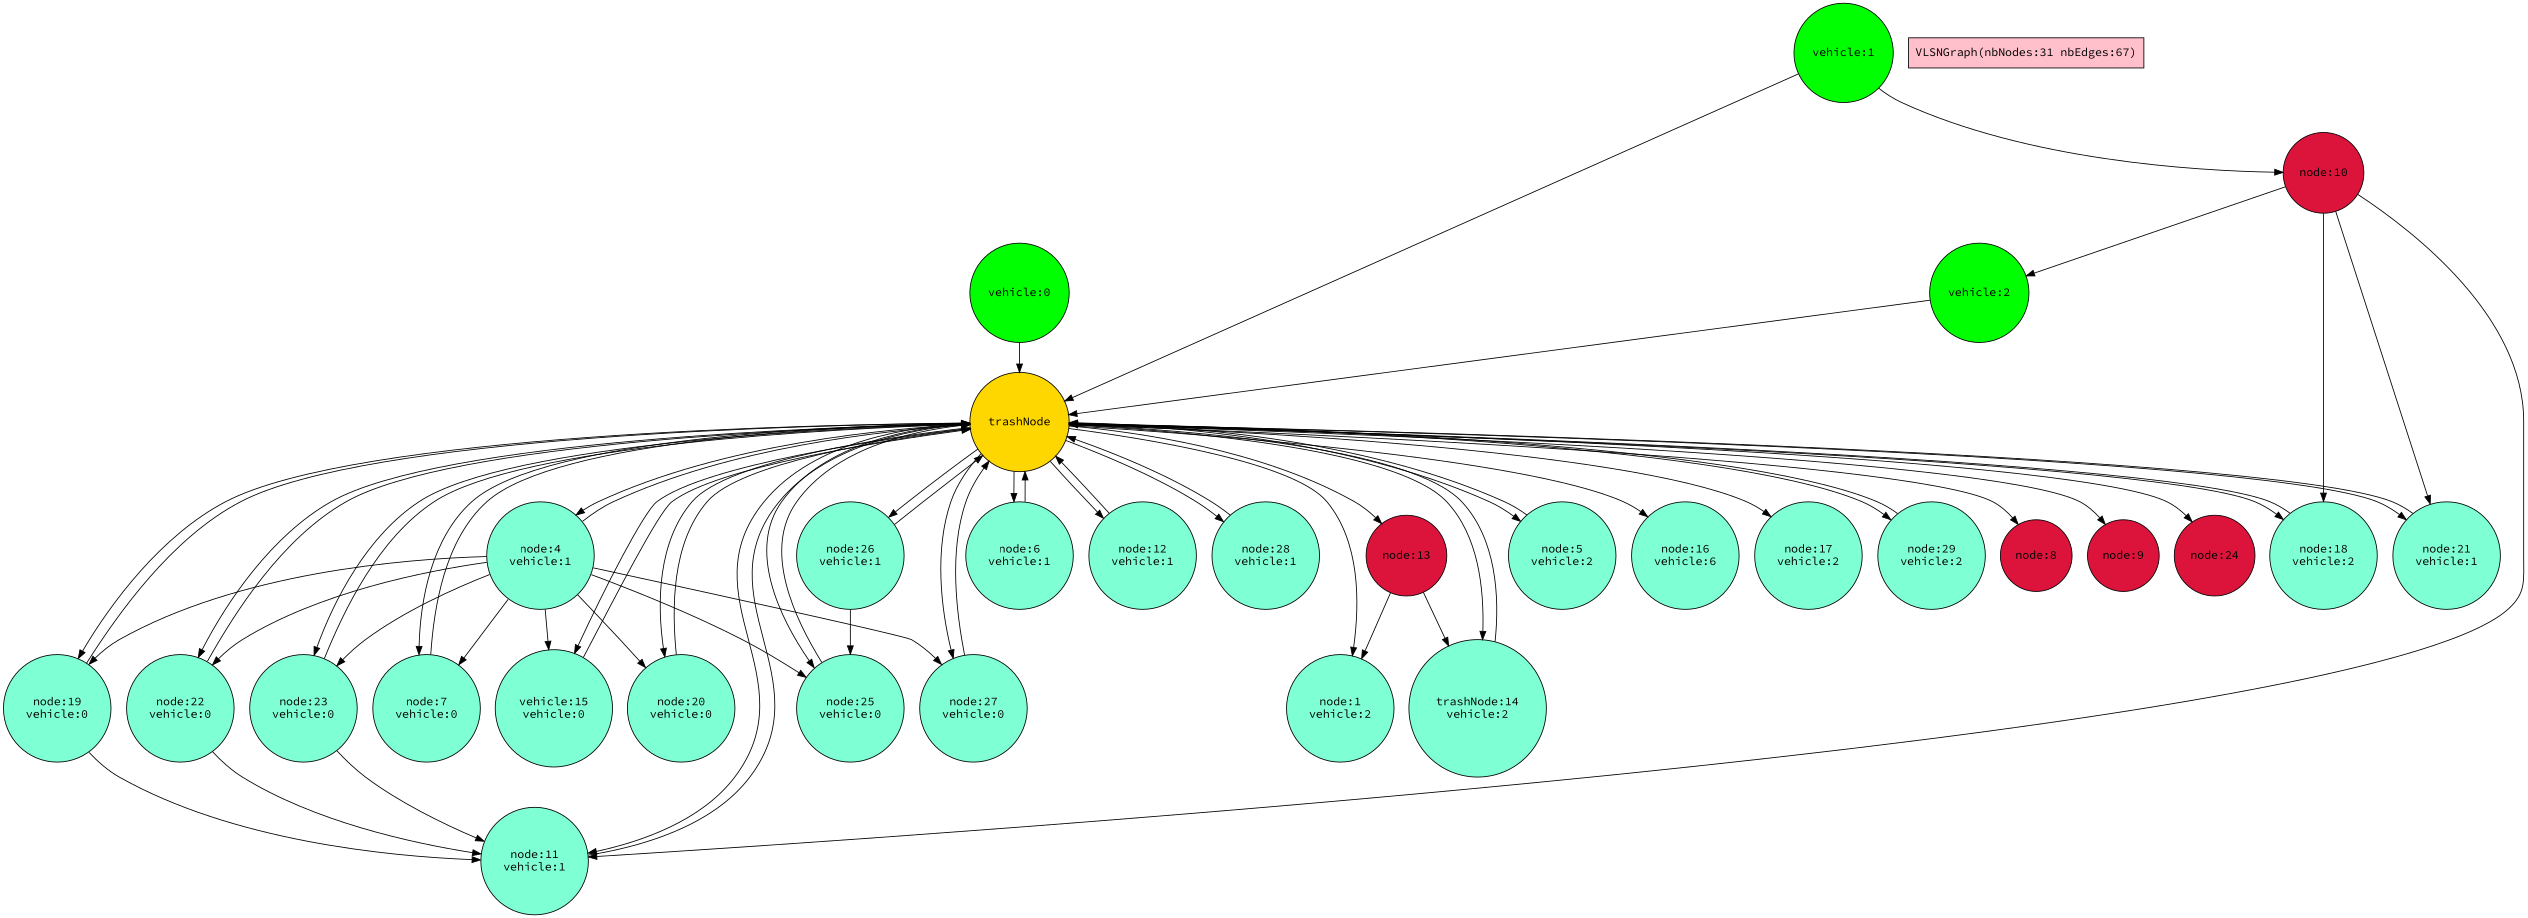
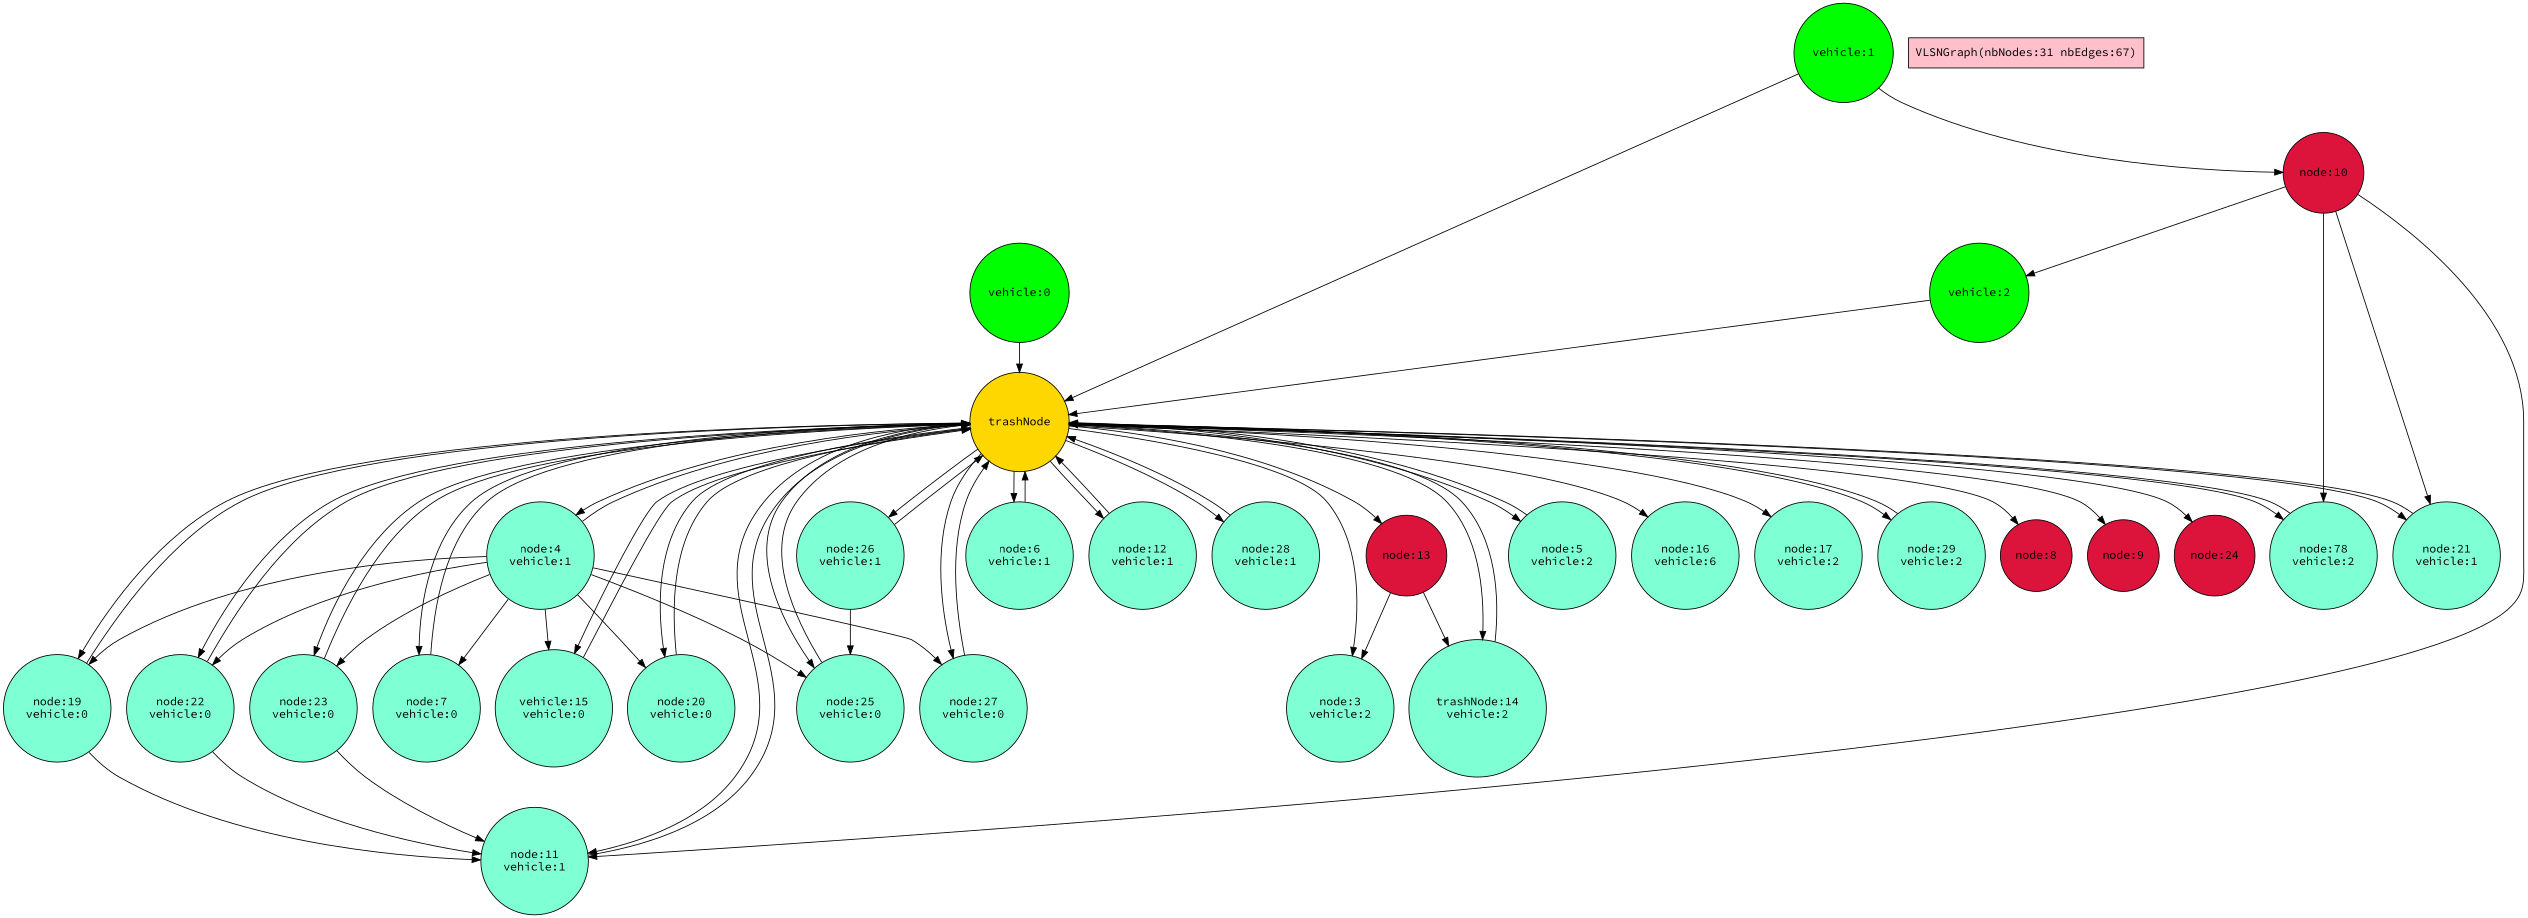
(2323, 556) -> (2323, 556)
(1340, 708) -> (1340, 708)
